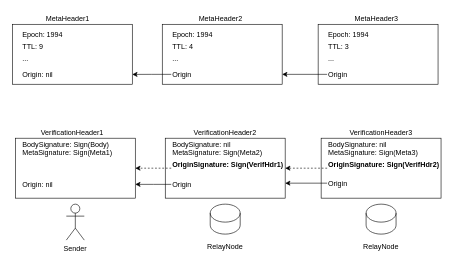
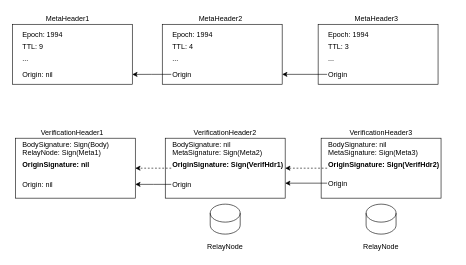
(71, 152) -> (63, 152)
none -> (74, 168)
(75, 222) -> none
